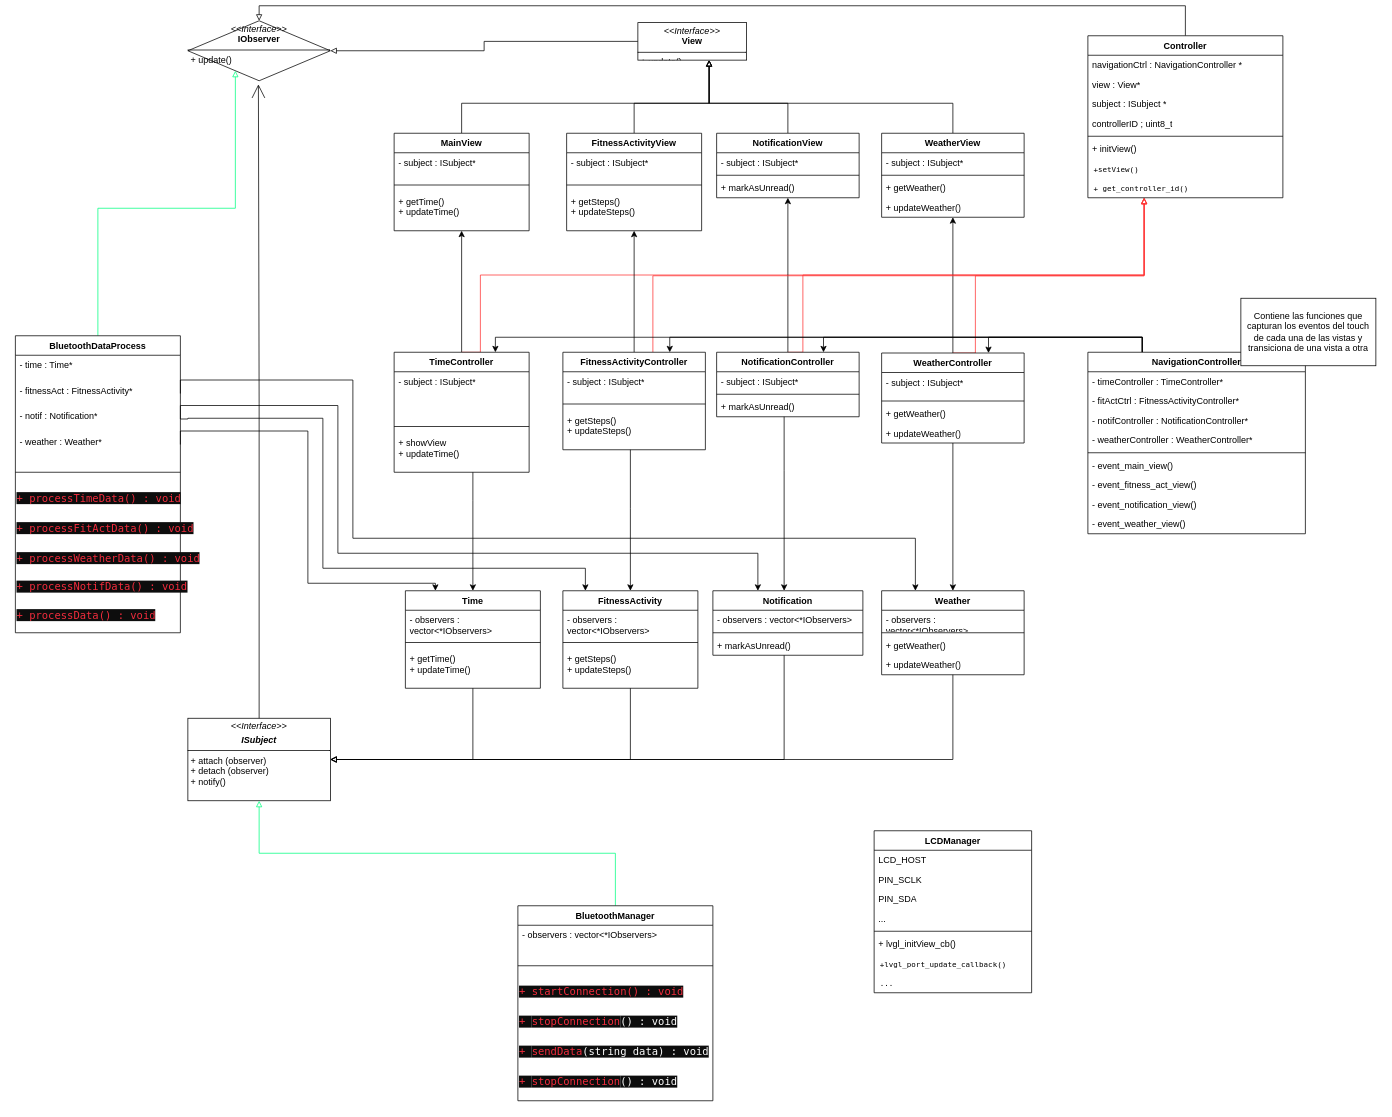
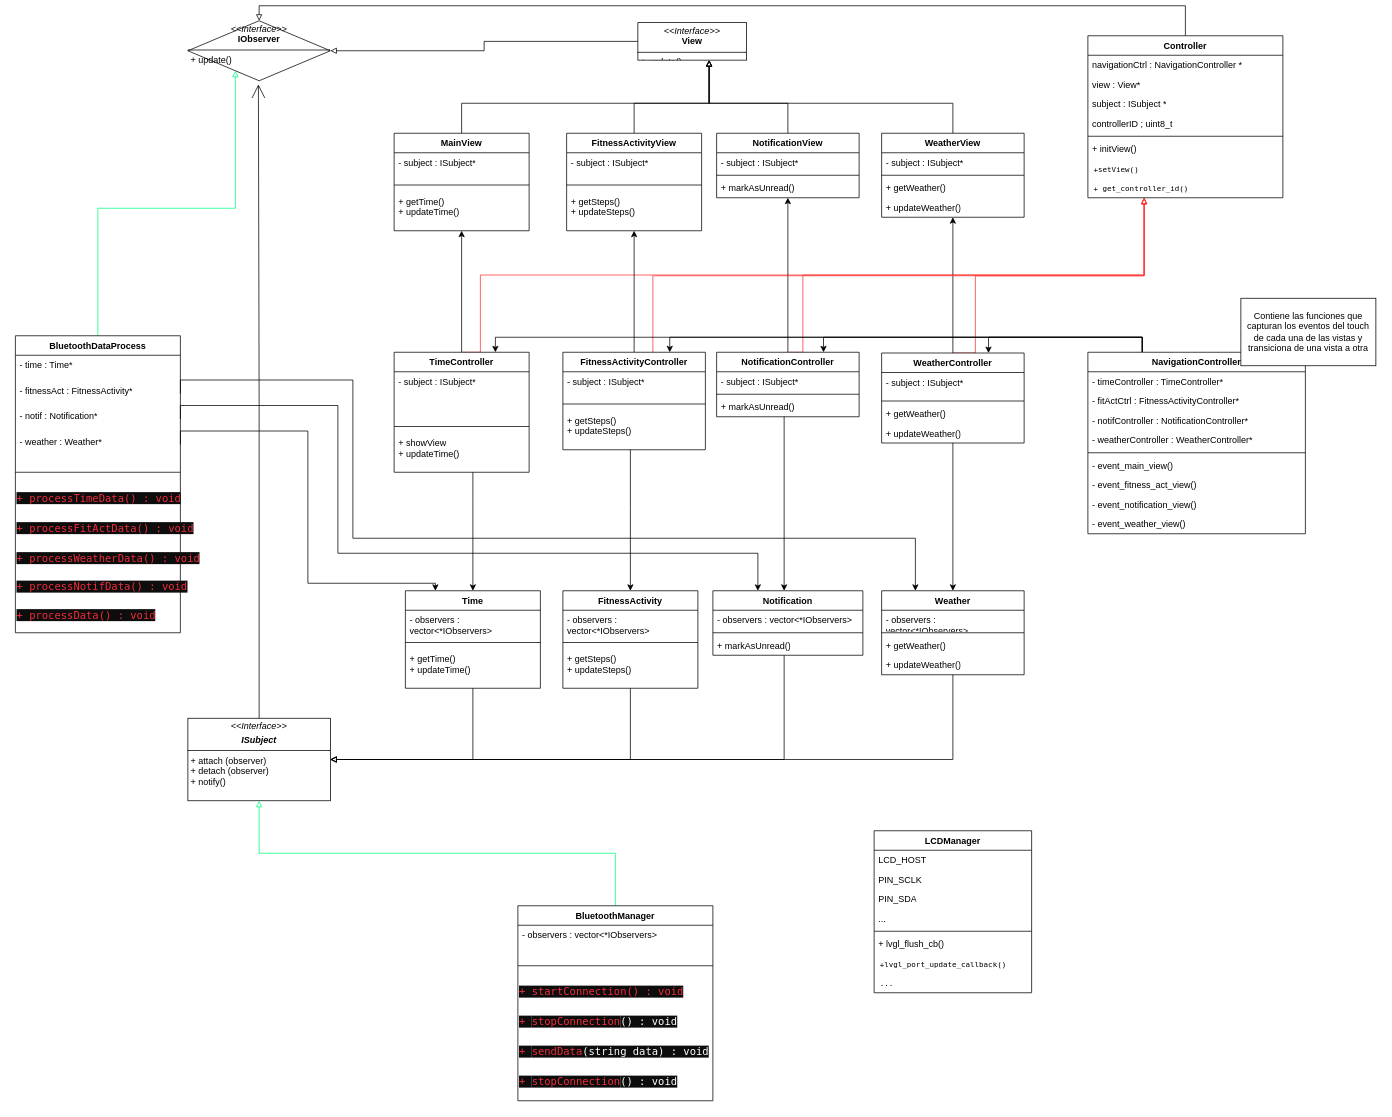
(461, 568) -> none
(922, 945) -> (917, 945)
